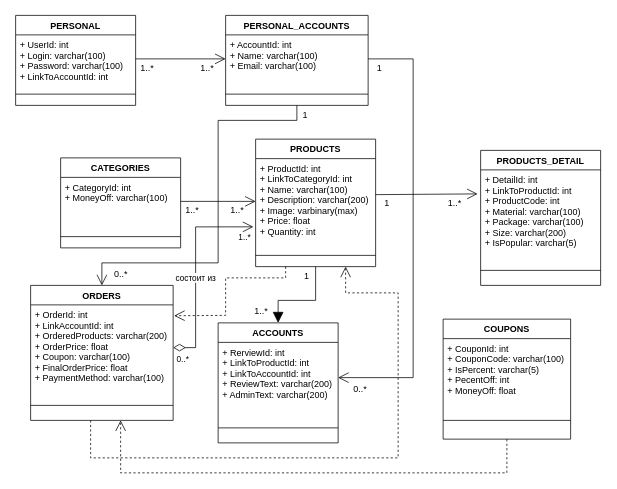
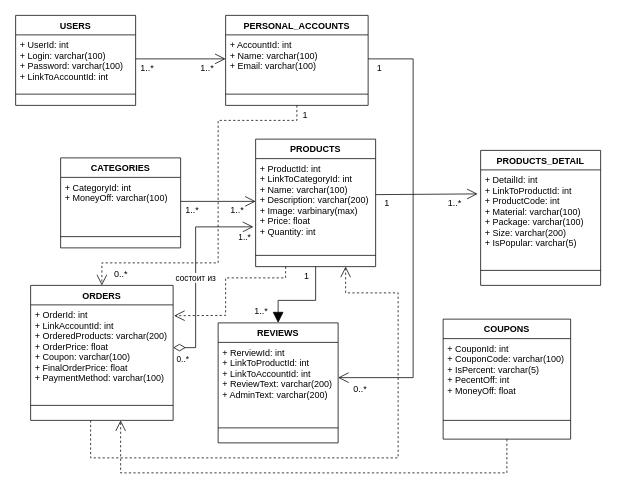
(75, 26) -> (75, 26)
(218, 212) -> (218, 212)
(278, 333) -> (278, 333)
